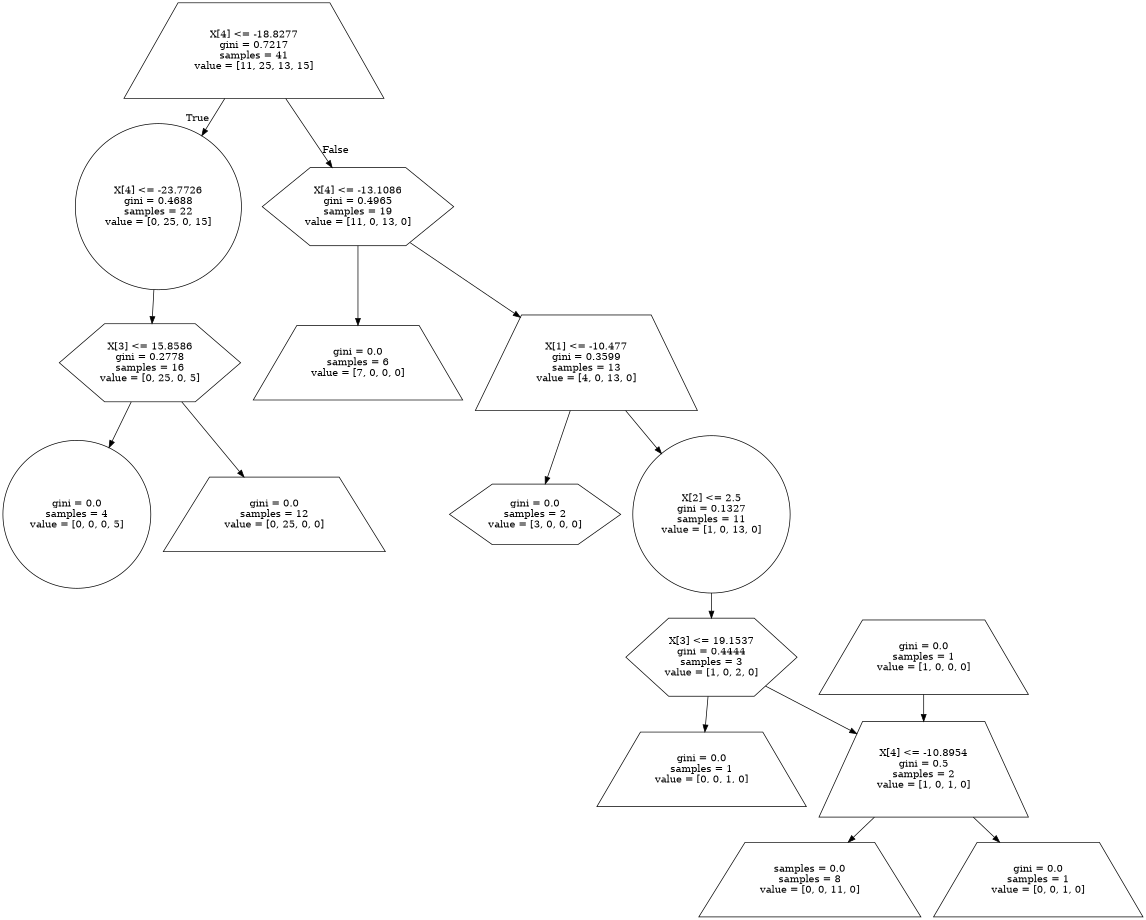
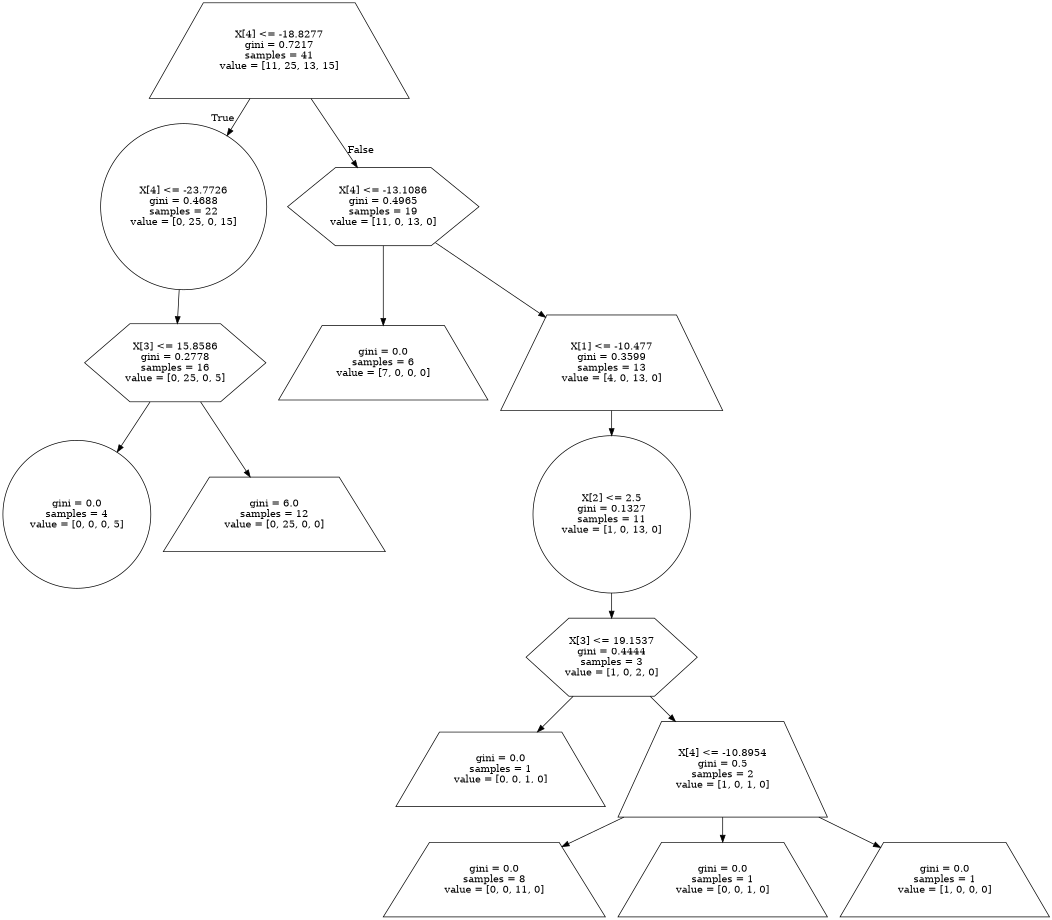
(274, 514) -> (274, 514)
(535, 514) -> none
(924, 704) -> (846, 831)
(810, 880) -> (494, 880)
